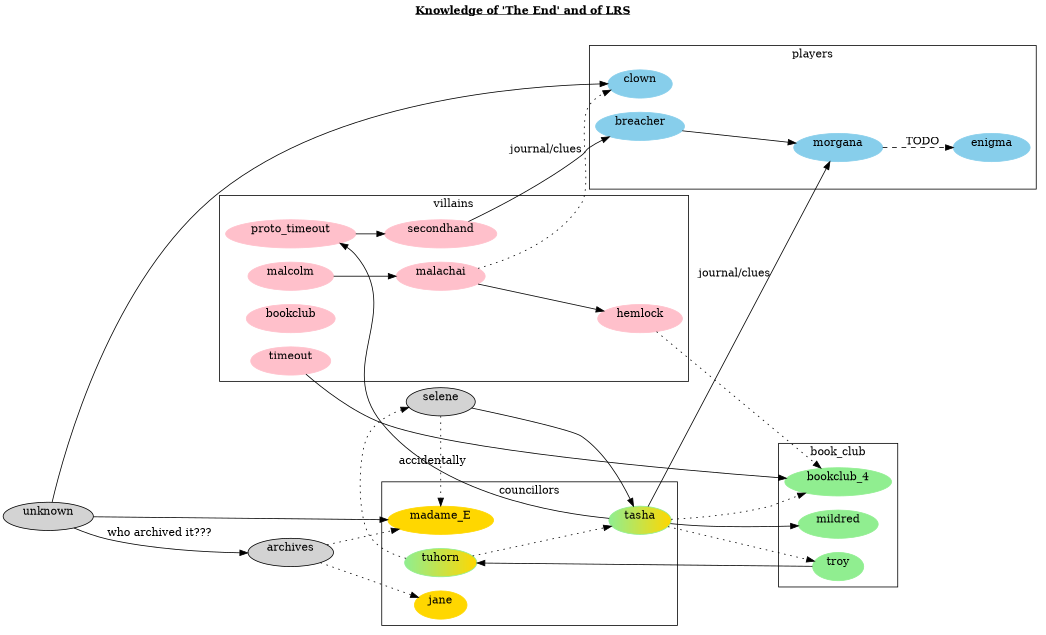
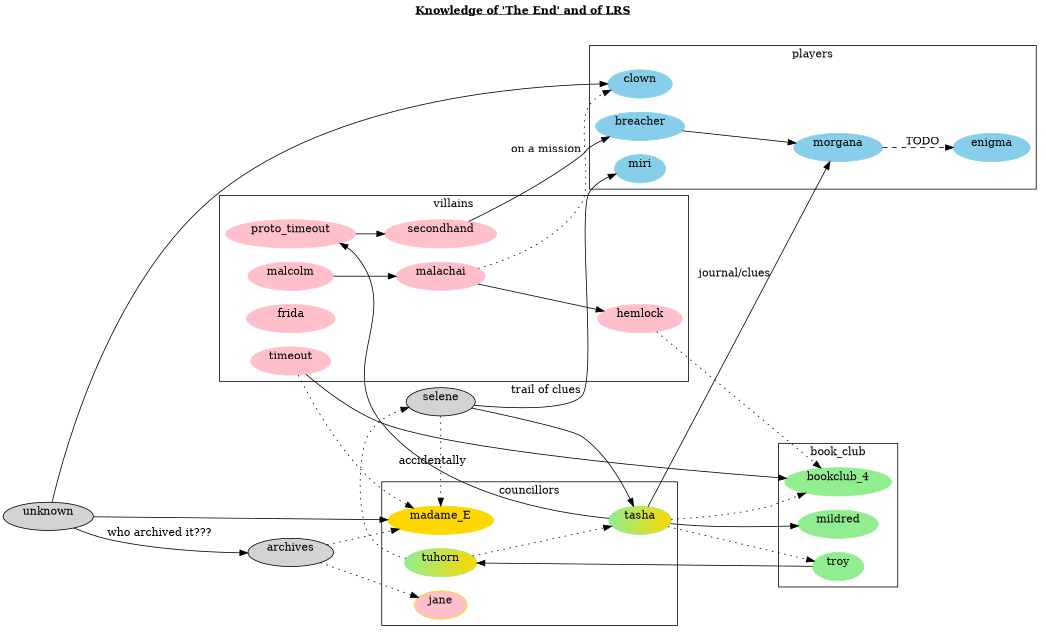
(546, 149) -> (546, 149)
none -> (640, 169)
(291, 319) -> (291, 319)
none -> (343, 448)
(441, 605) -> (441, 605)
